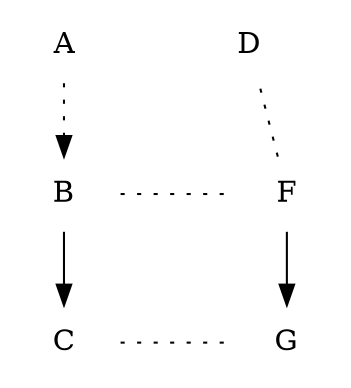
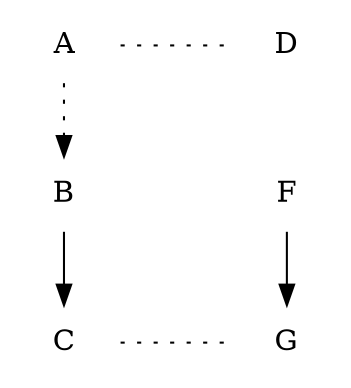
(268, 120) -> (176, 45)
(176, 194) -> none
